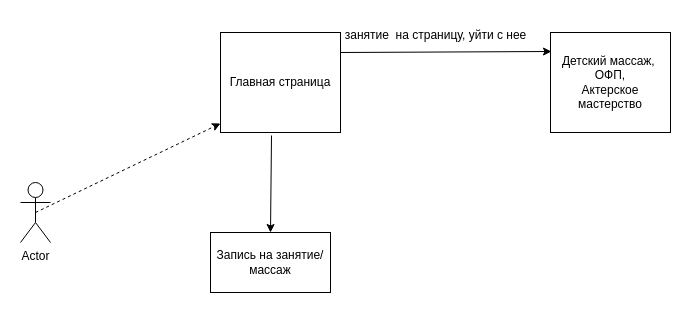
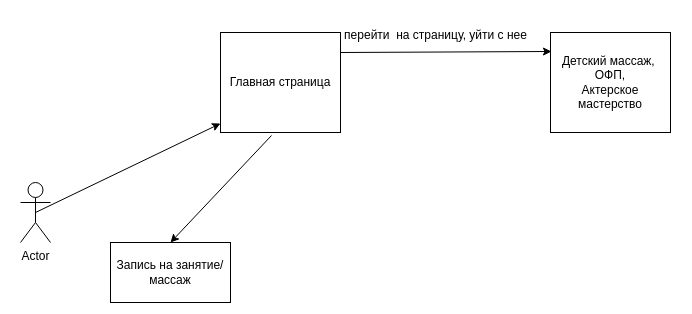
(436, 36) -> (436, 36)
(132, 166) -> (132, 166)
(271, 263) -> (171, 273)
